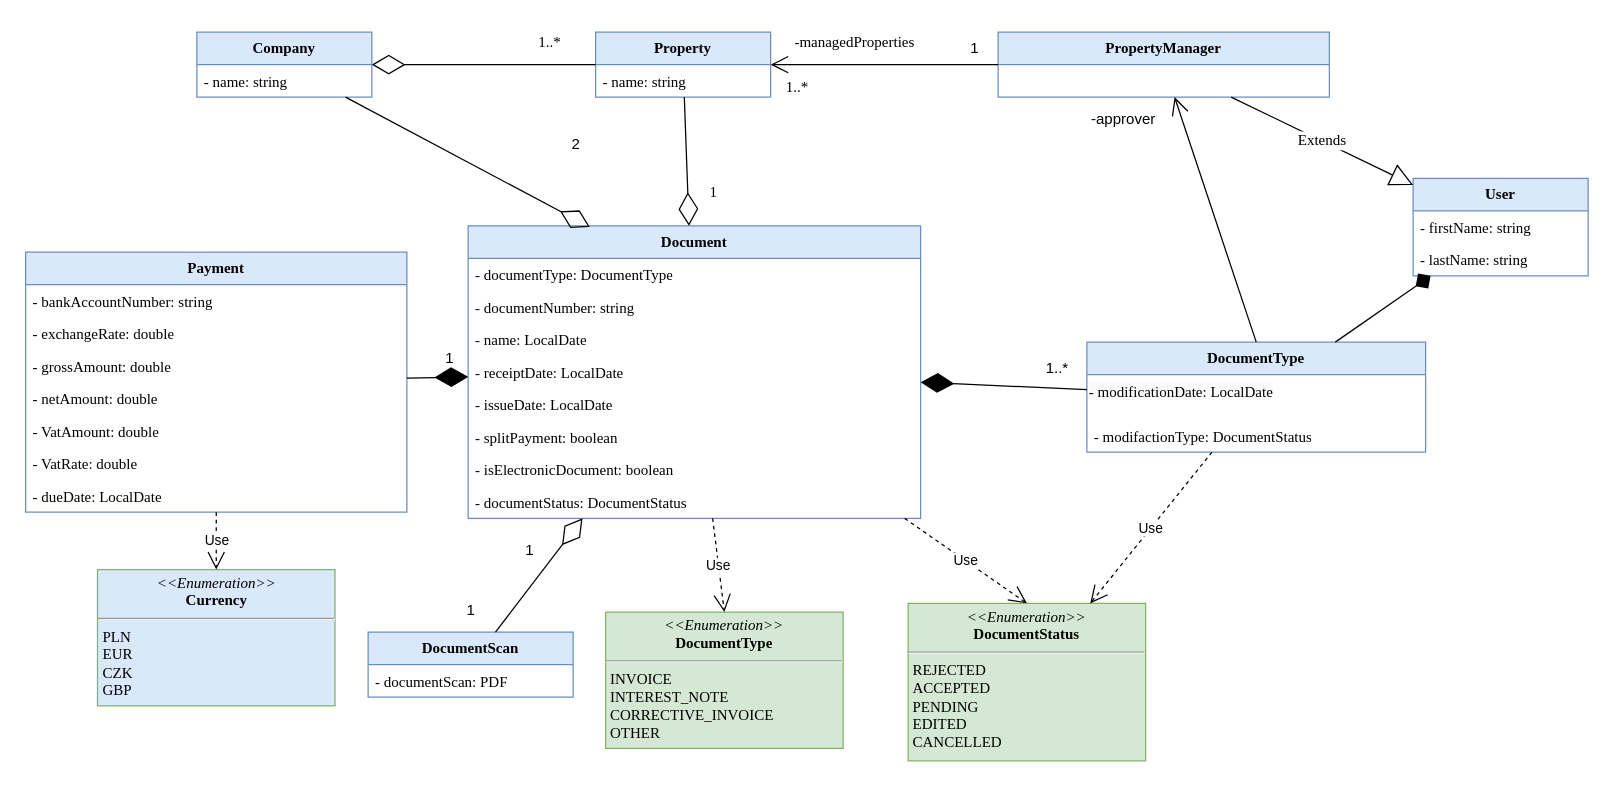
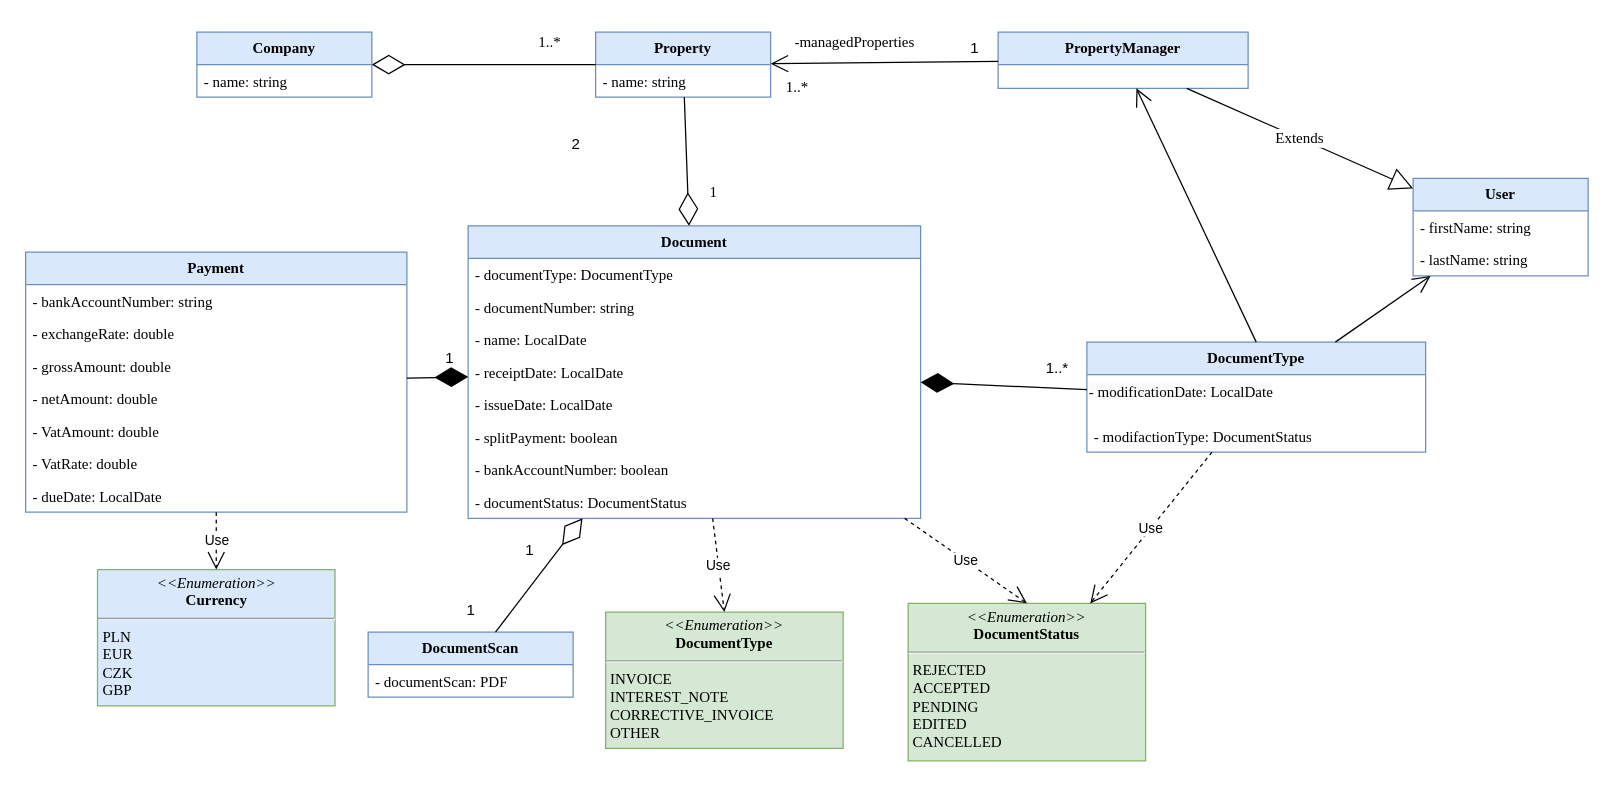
(1164, 64) -> (1123, 60)
(1123, 119) -> none
(455, 155) -> none
(1416, 286) -> (1421, 282)
(592, 471) -> (585, 471)
